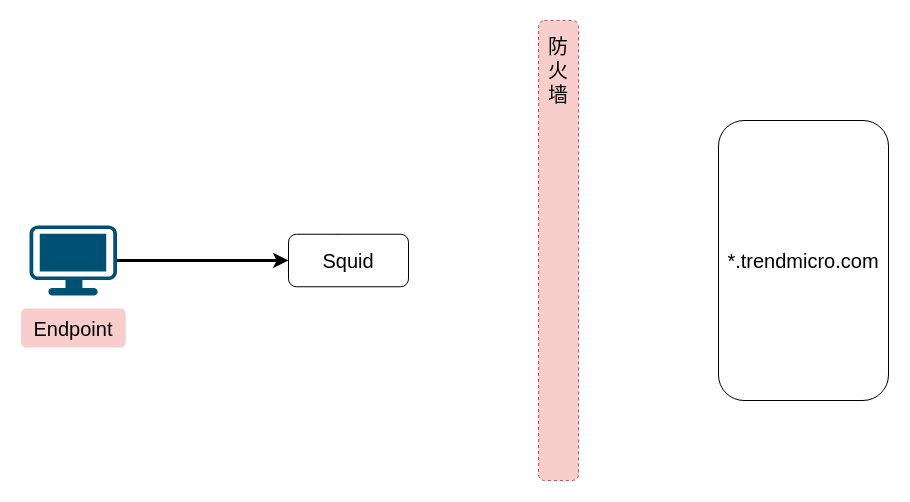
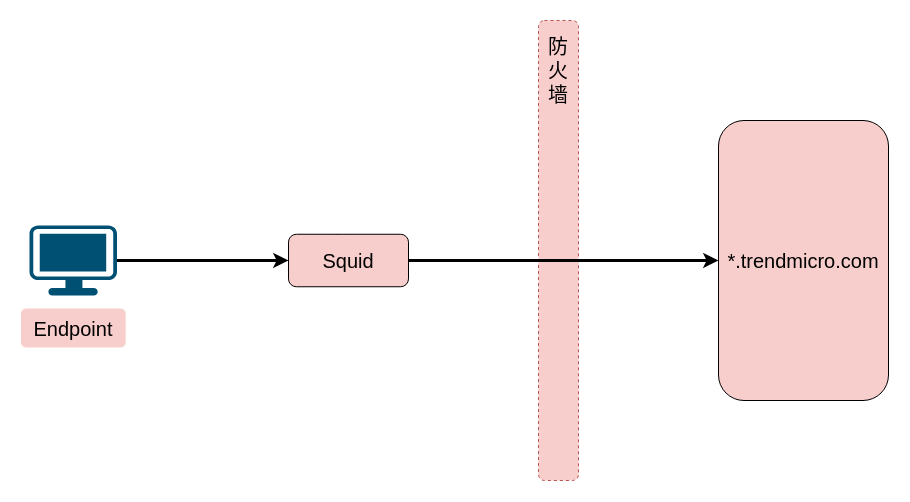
(349, 261) -> (349, 261)
none -> (558, 261)
(804, 261) -> (804, 261)
